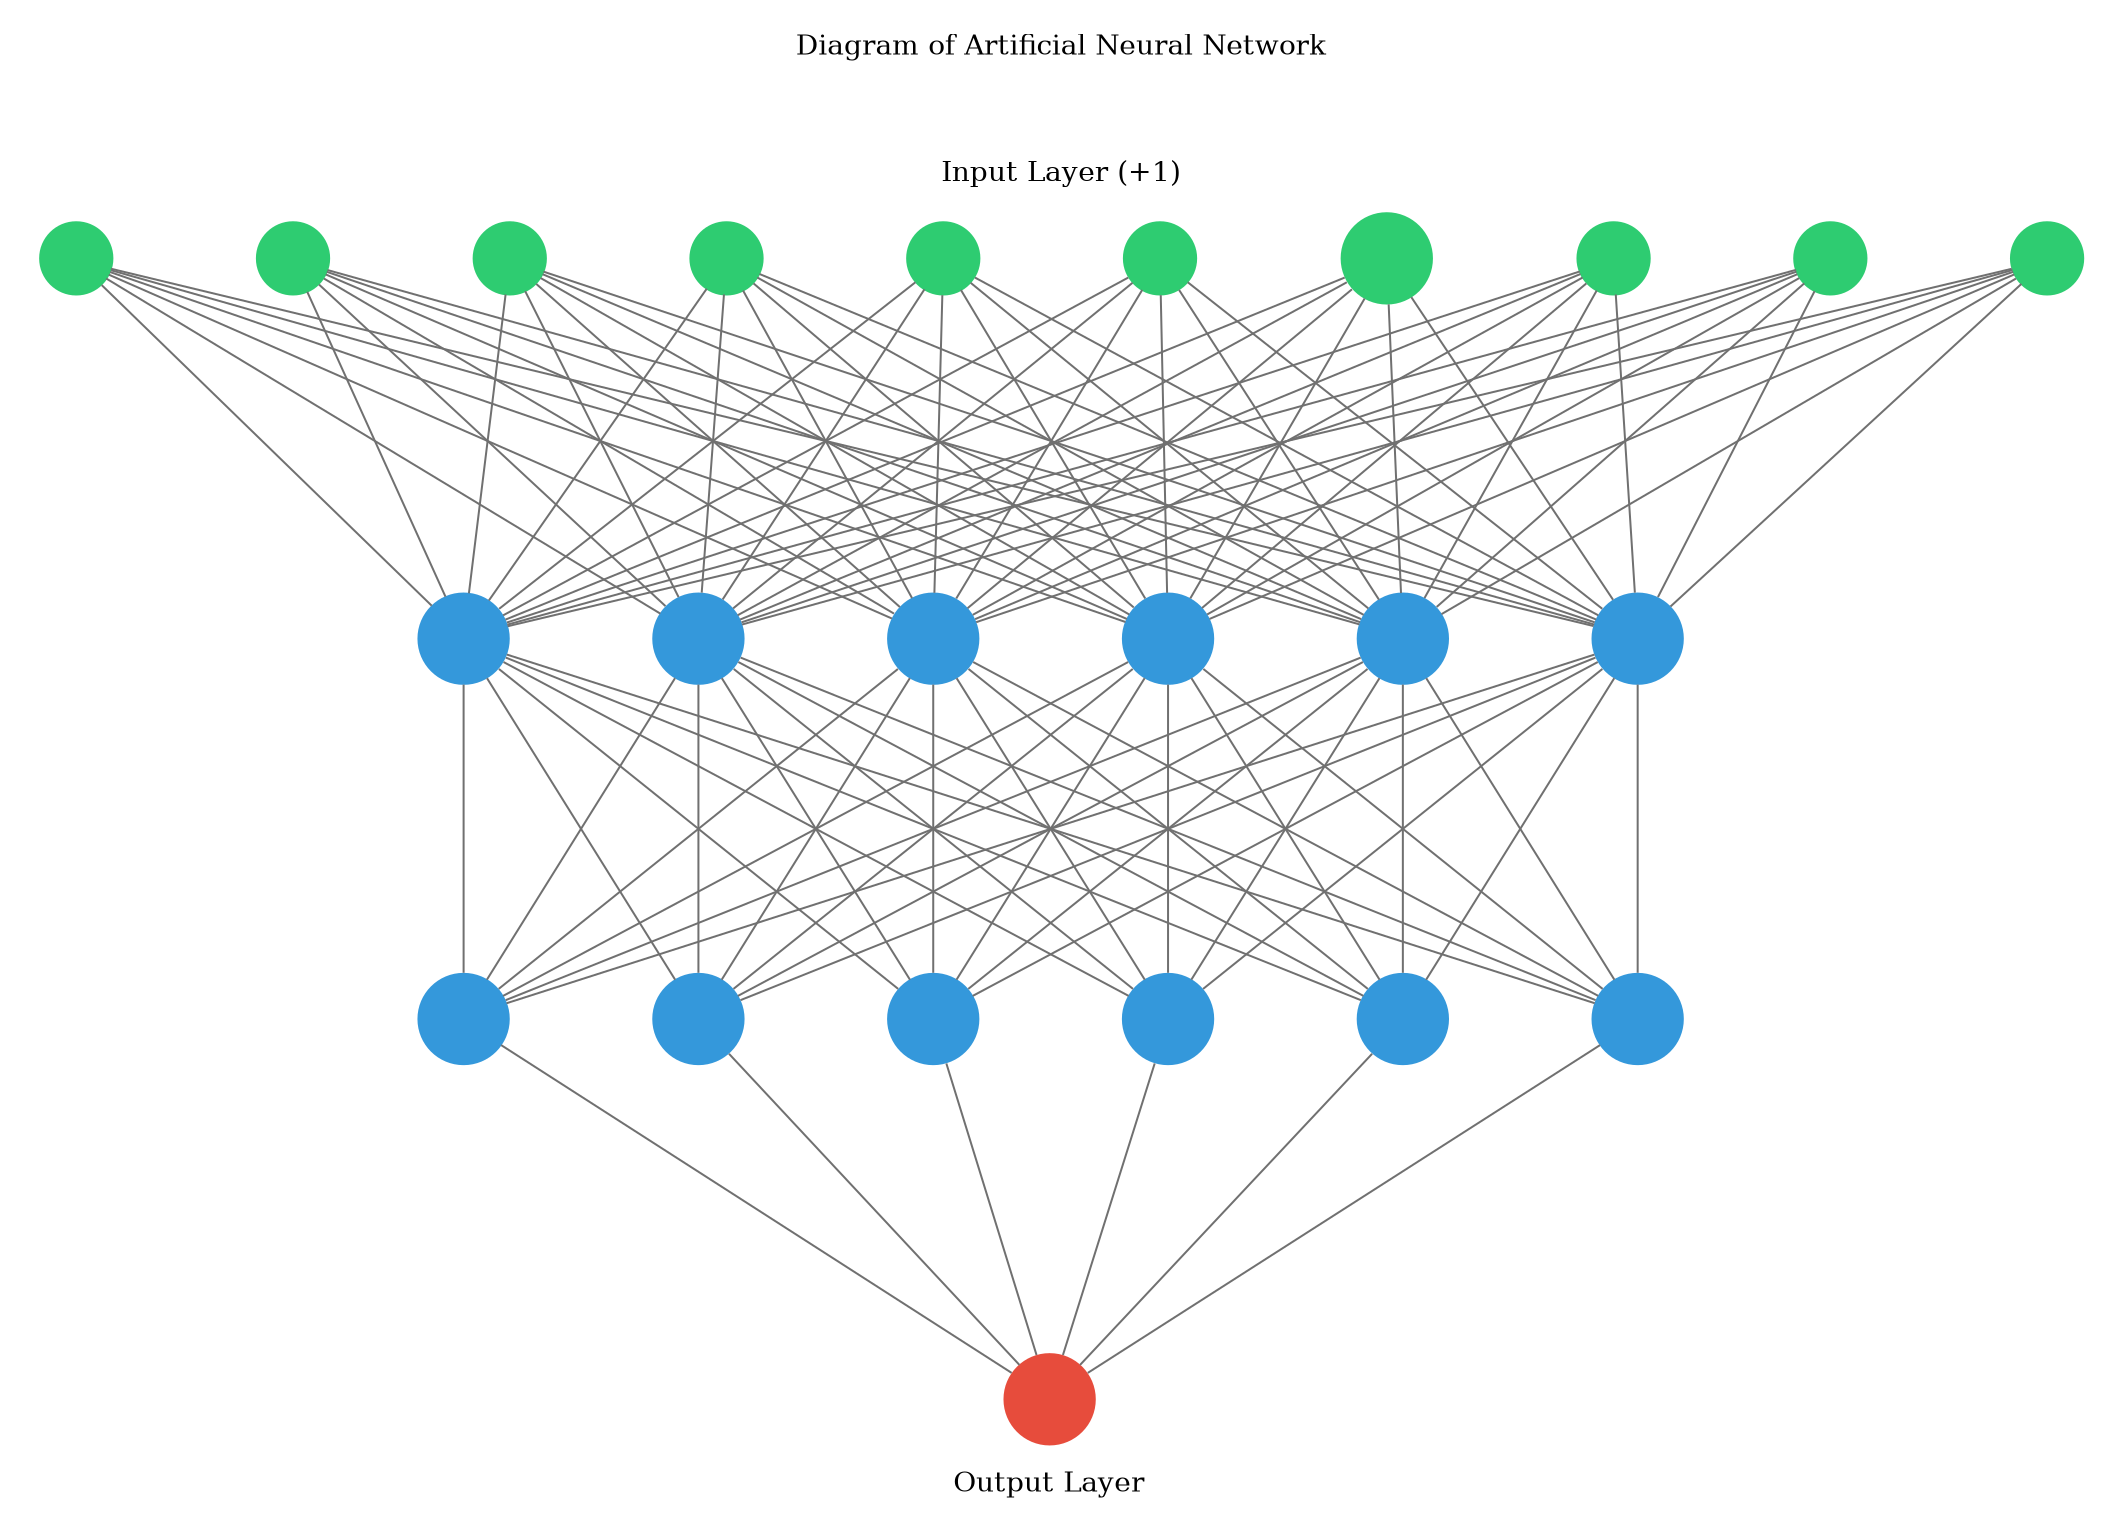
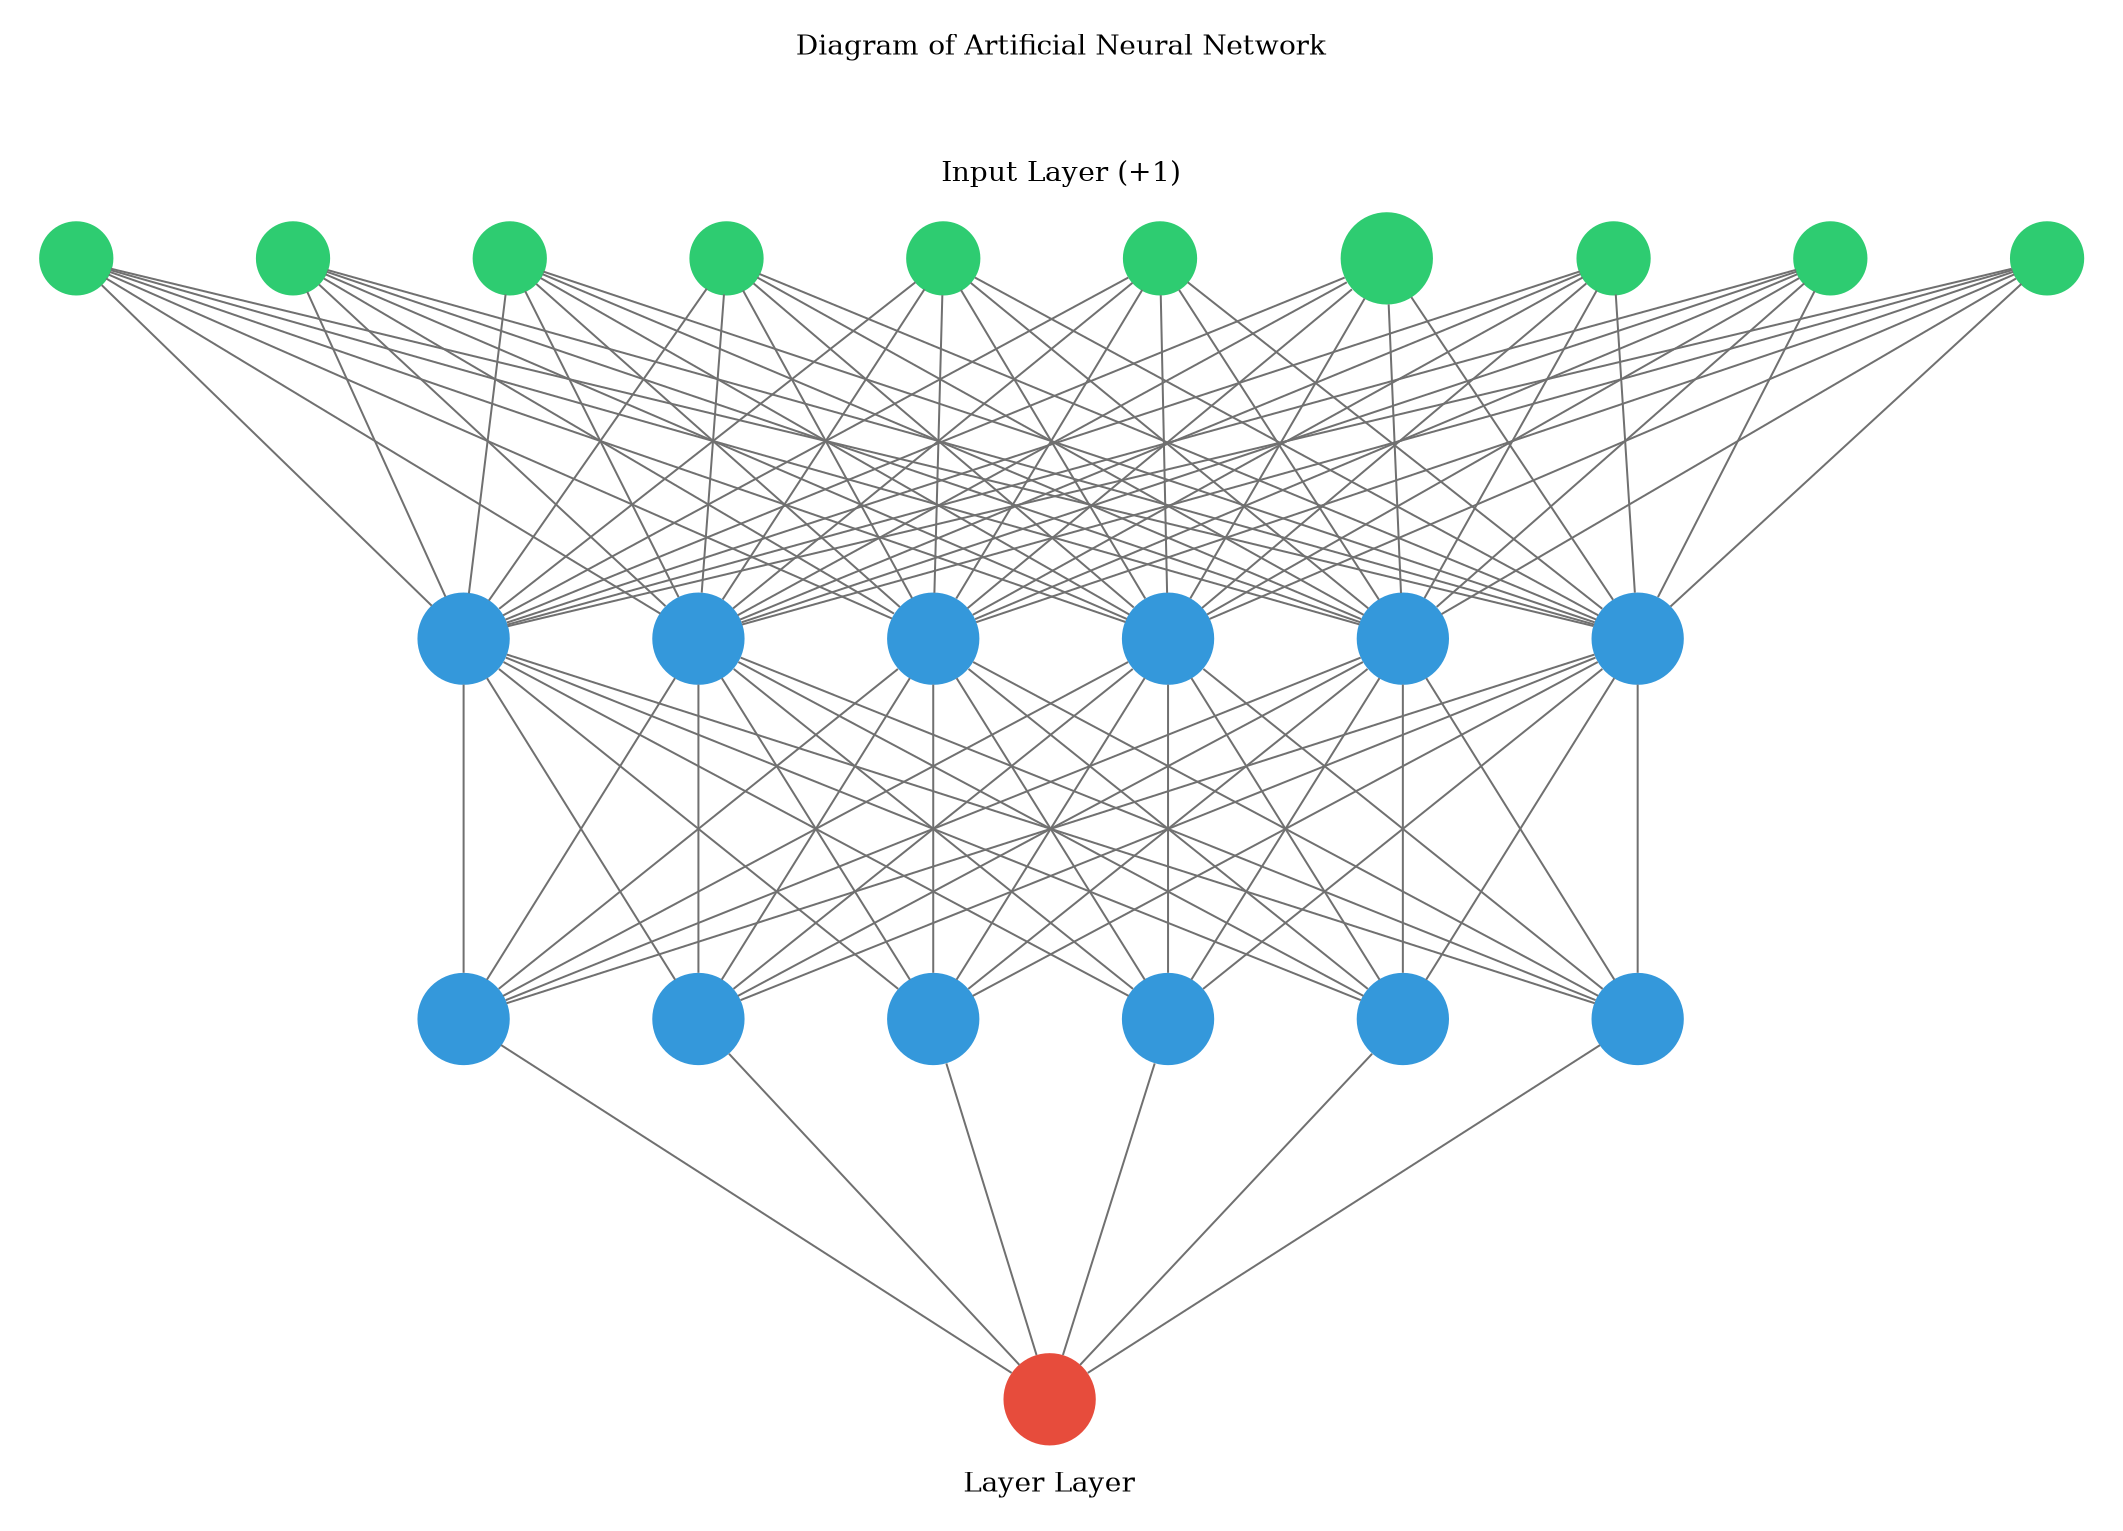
(1050, 1484) -> (1050, 1484)
